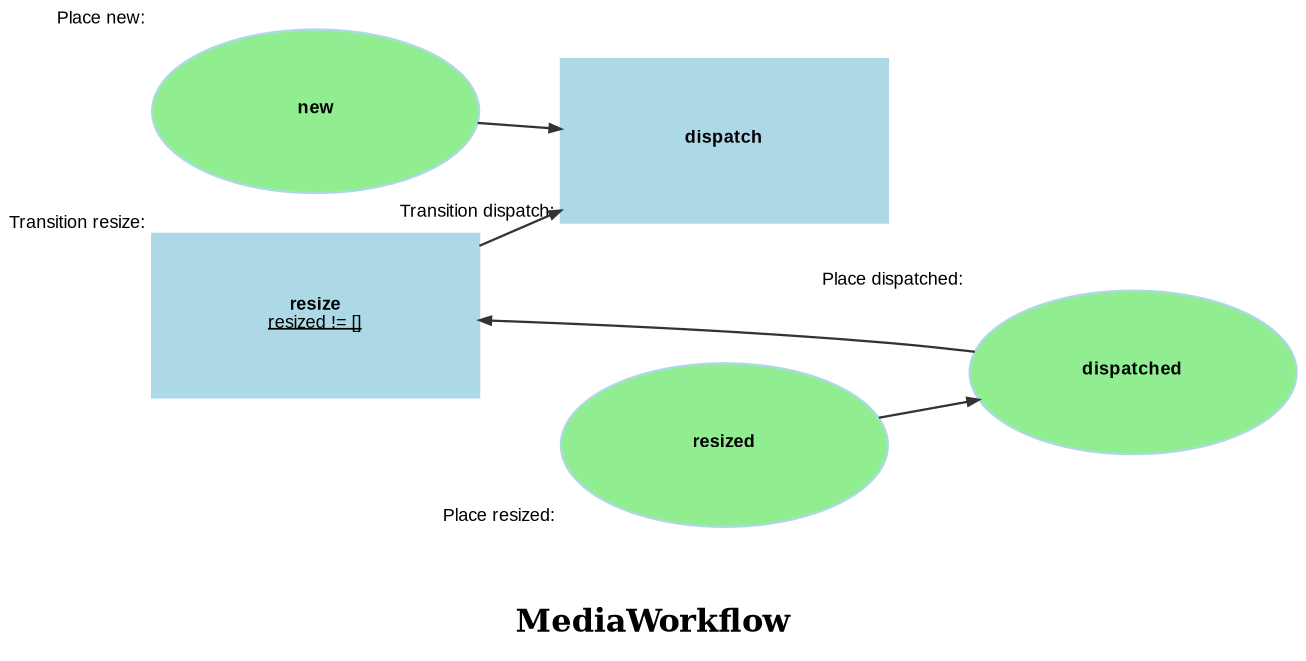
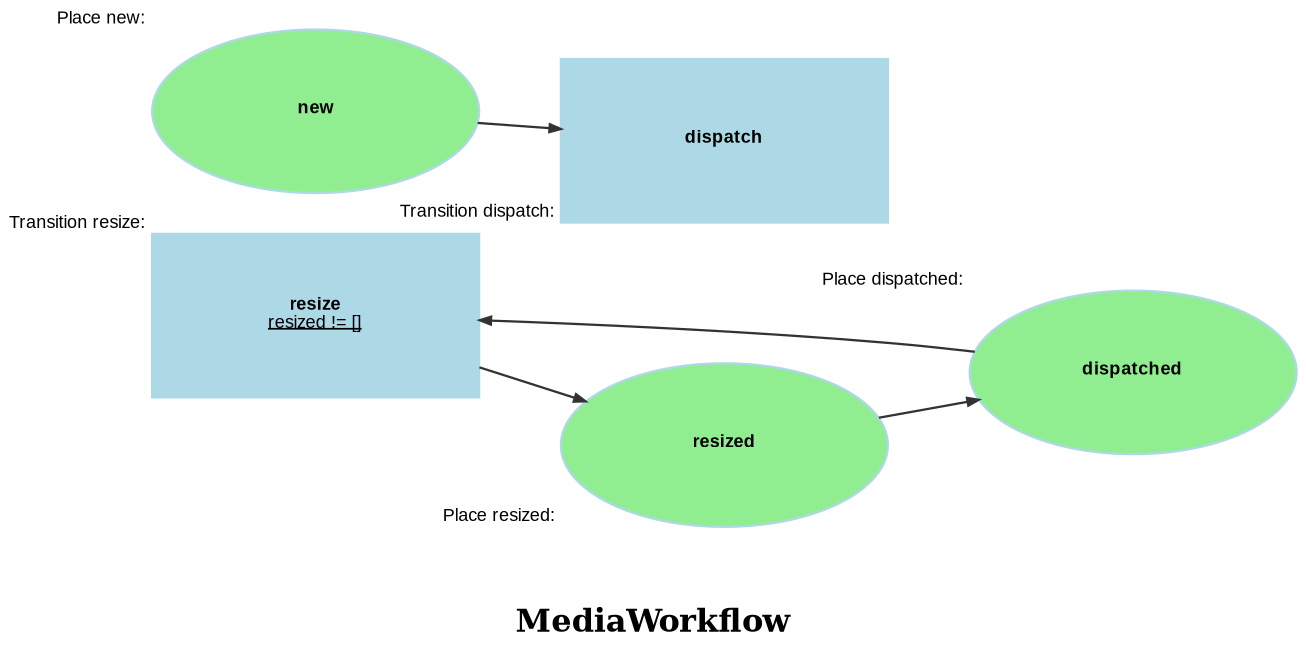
(515, 230) -> (527, 383)
